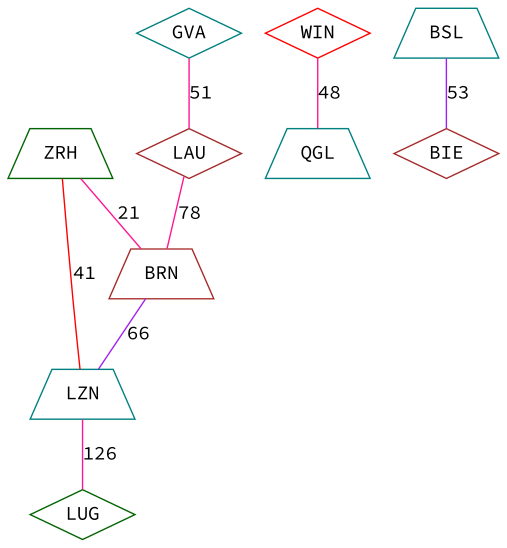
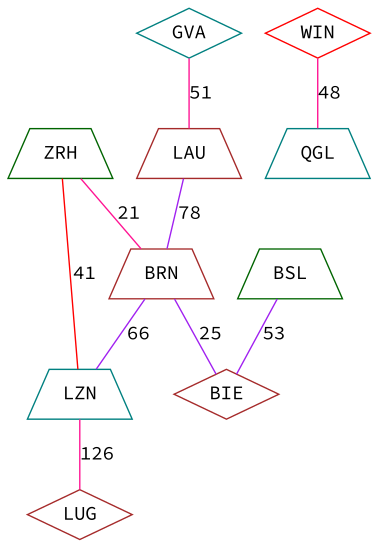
(446, 33) -> (290, 274)
(189, 154) -> (189, 154)
(176, 213) -> (175, 214)
none -> (195, 337)
(83, 515) -> (80, 515)
